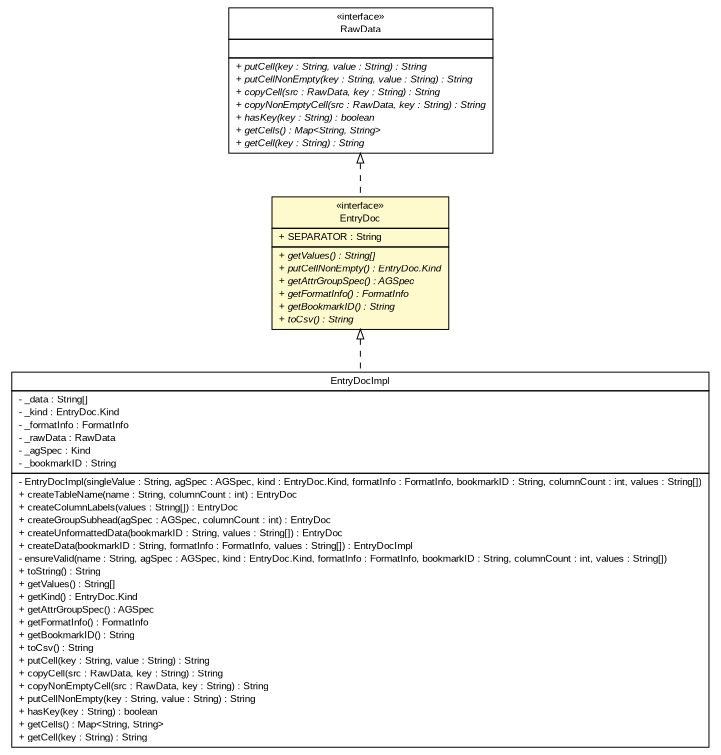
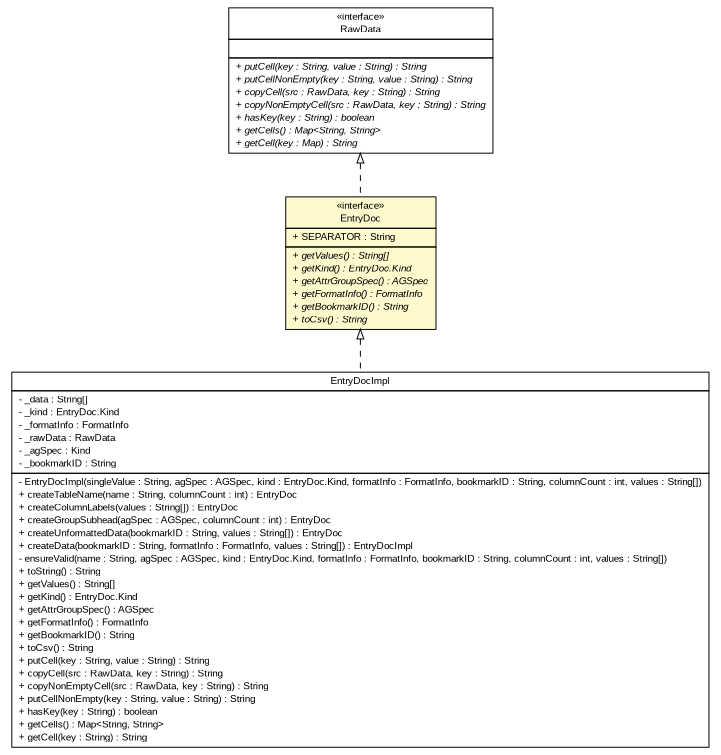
(300, 143) -> (297, 143)
(360, 269) -> (352, 269)
